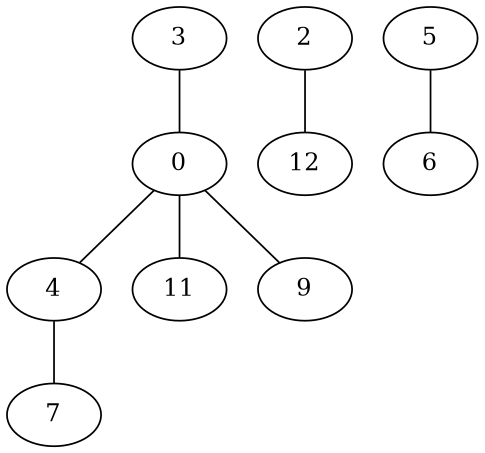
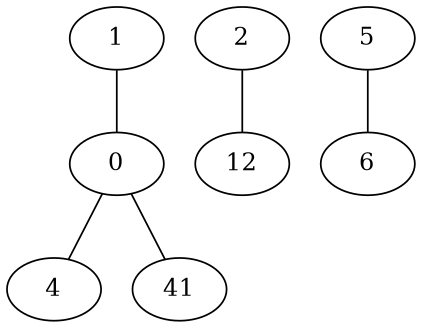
(180, 38) -> (117, 38)
(180, 289) -> (180, 289)
(305, 289) -> none
(54, 415) -> none
